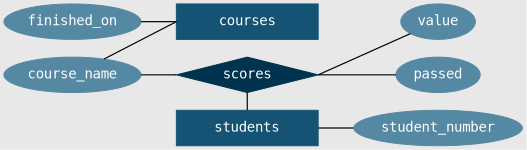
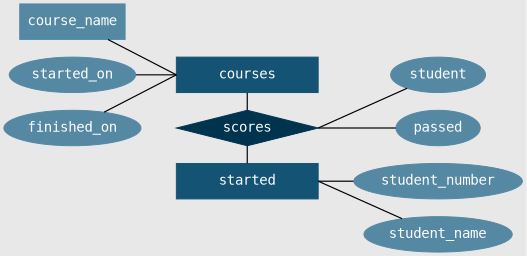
(438, 22) -> (438, 75)
(72, 75) -> (72, 22)
none -> (72, 75)
(159, 75) -> (247, 101)
(247, 128) -> (247, 181)
none -> (438, 234)
